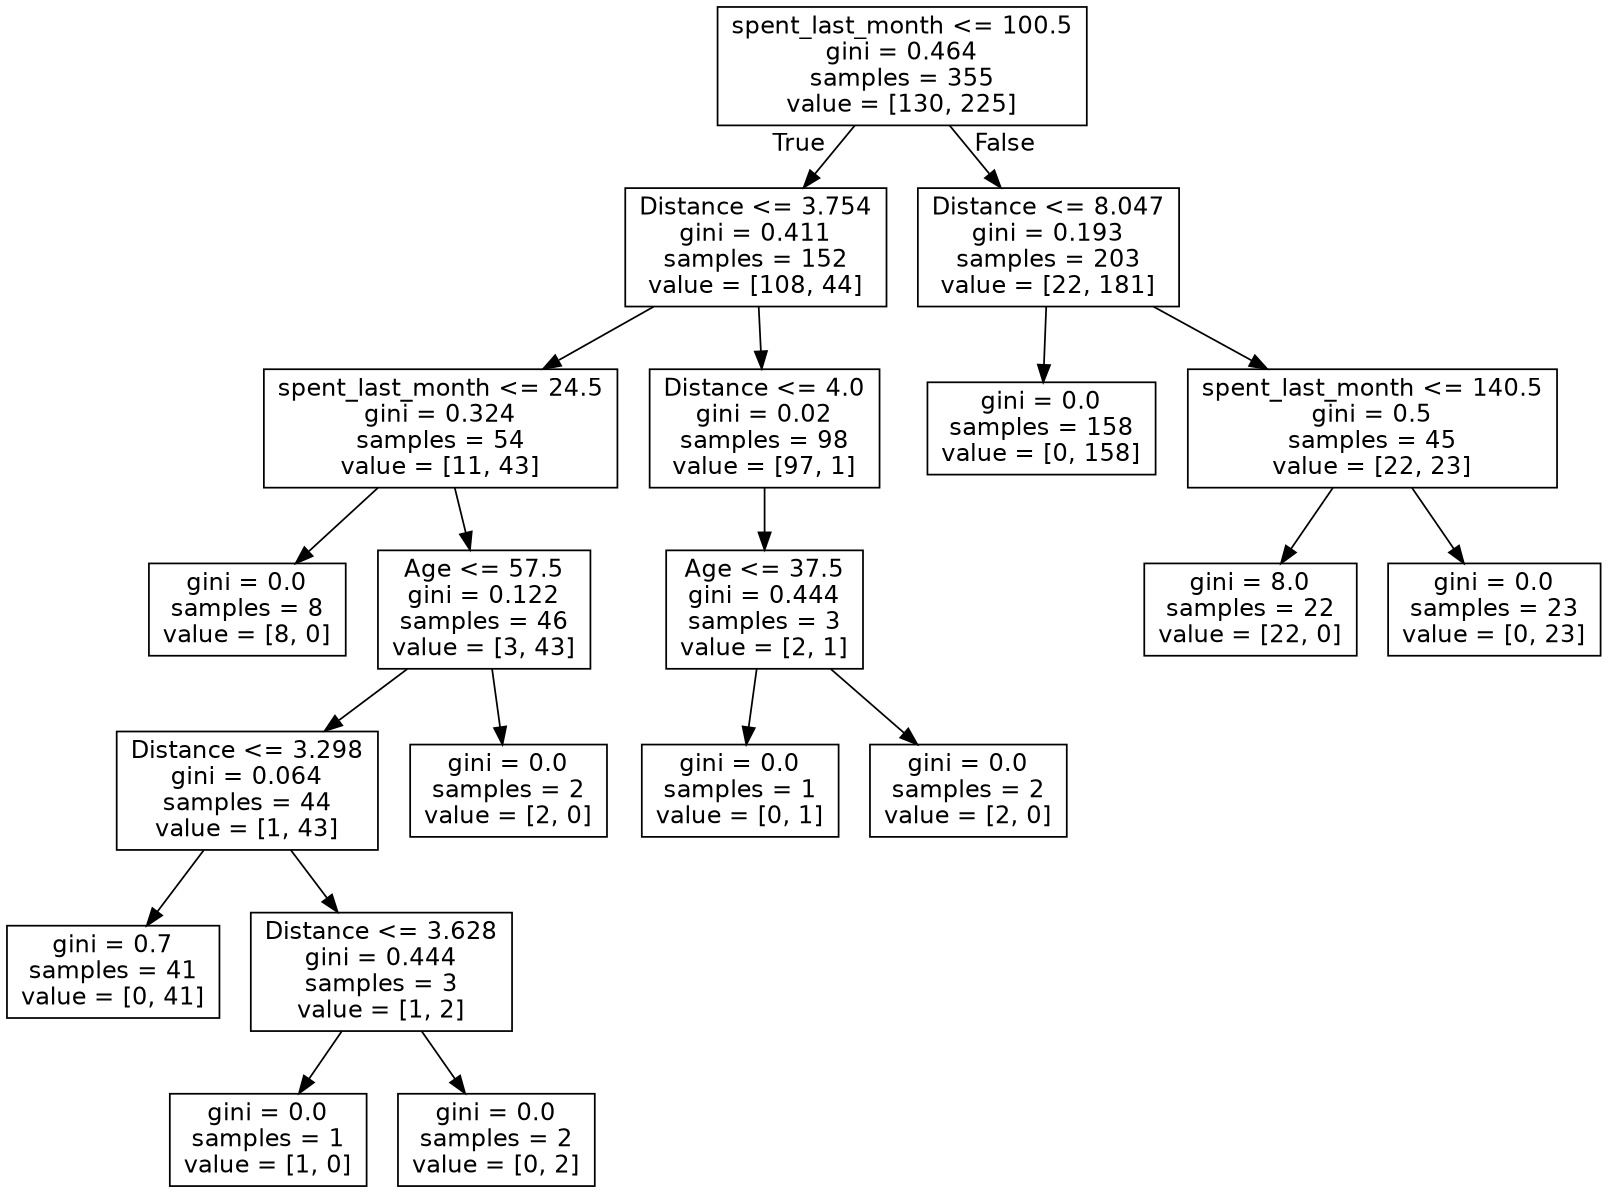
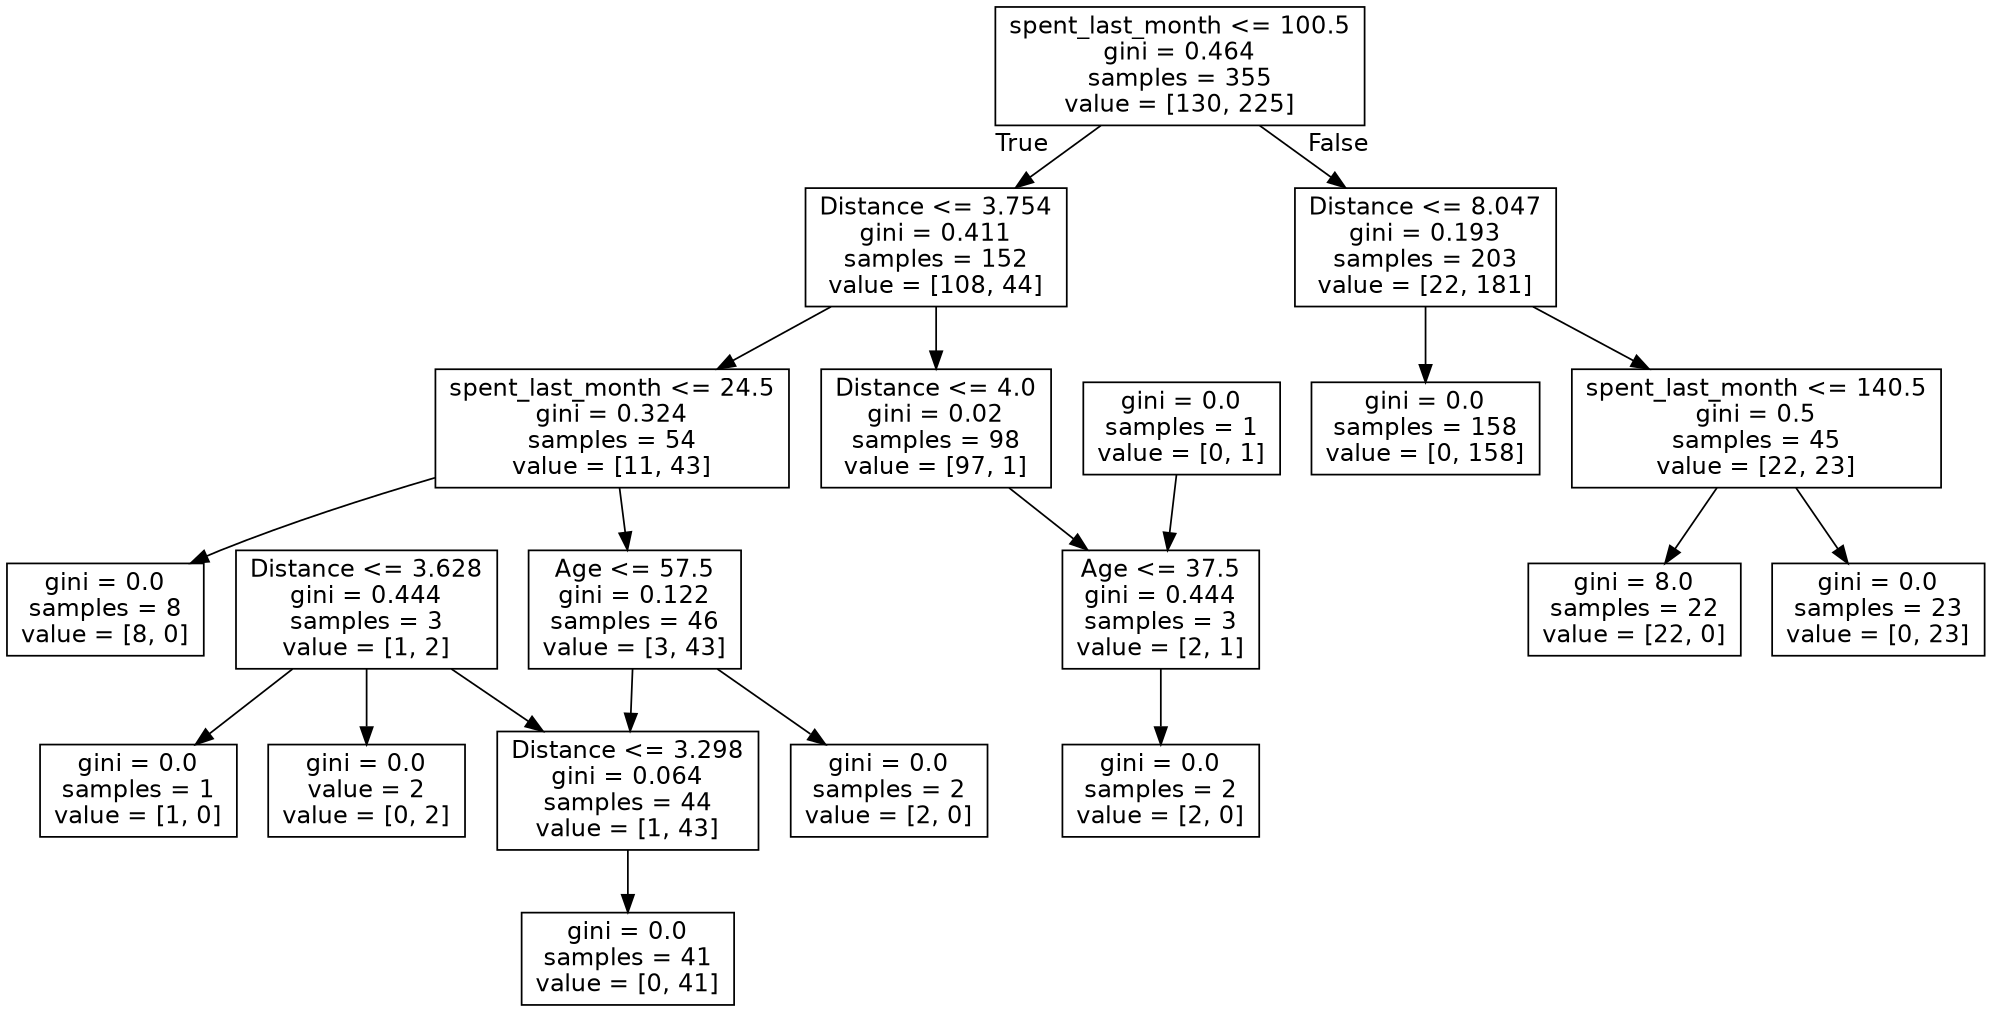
(753, 698) -> (1173, 504)
(309, 874) -> (490, 695)
(113, 972) -> (628, 959)
(496, 1140) -> (367, 791)
